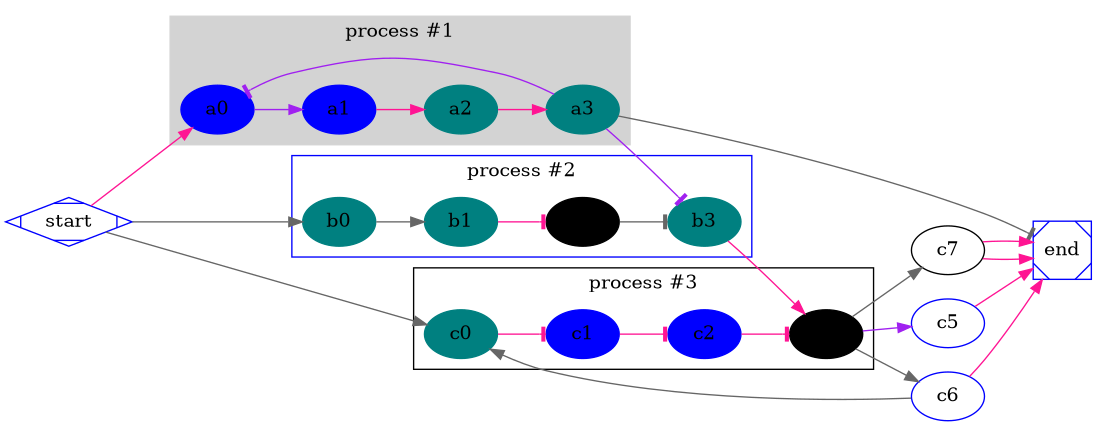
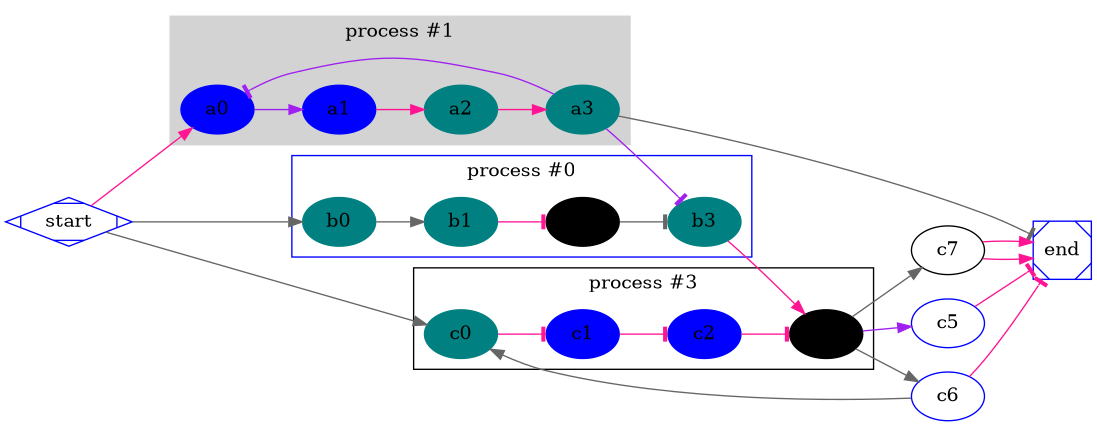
(522, 171) -> (522, 171)
(998, 291) -> (1001, 289)
(1004, 335) -> (1006, 332)
